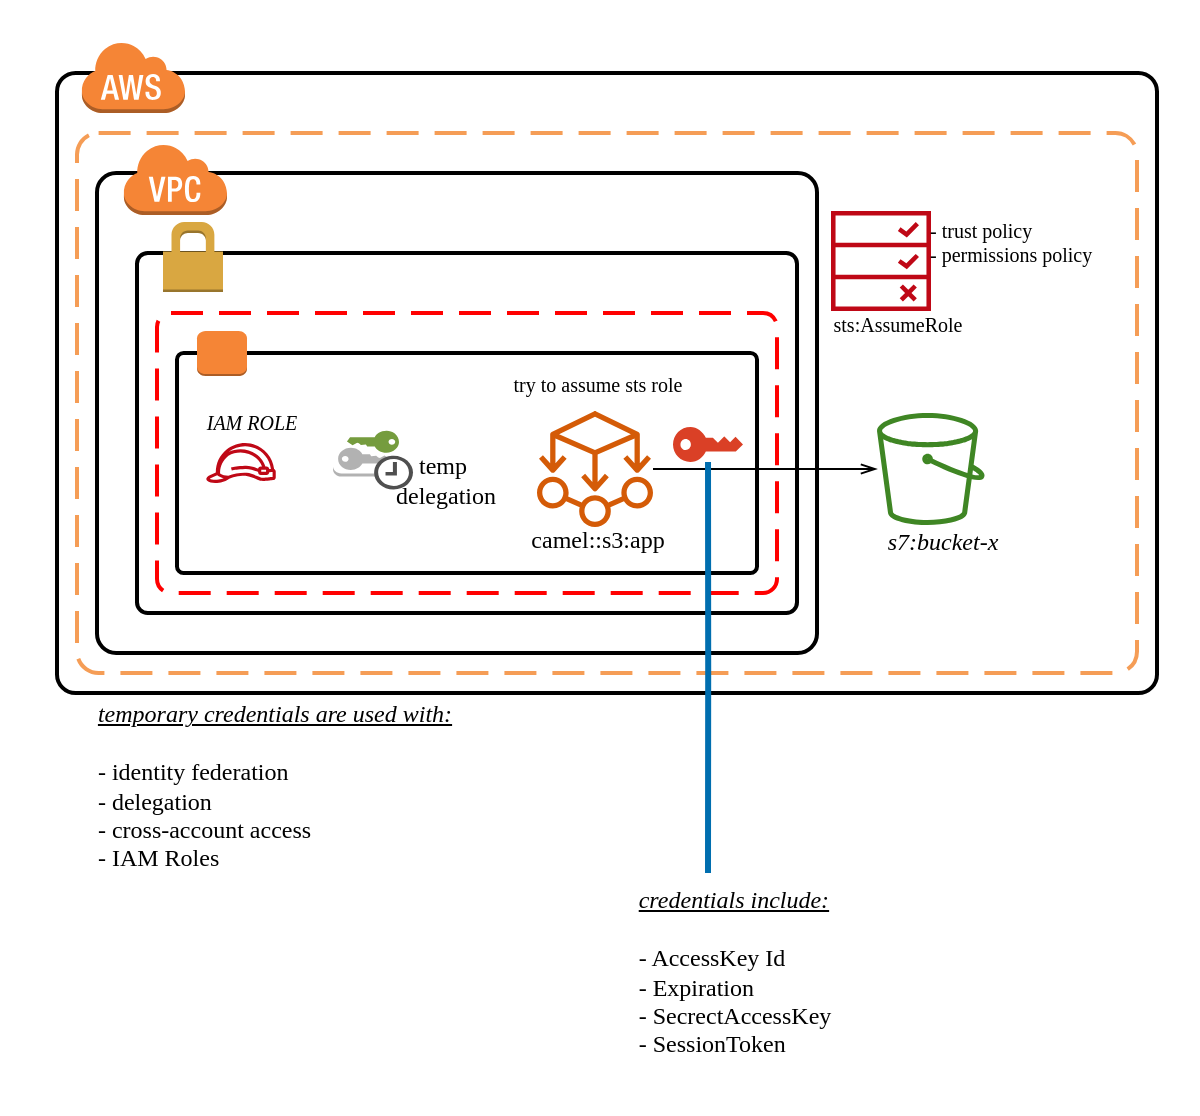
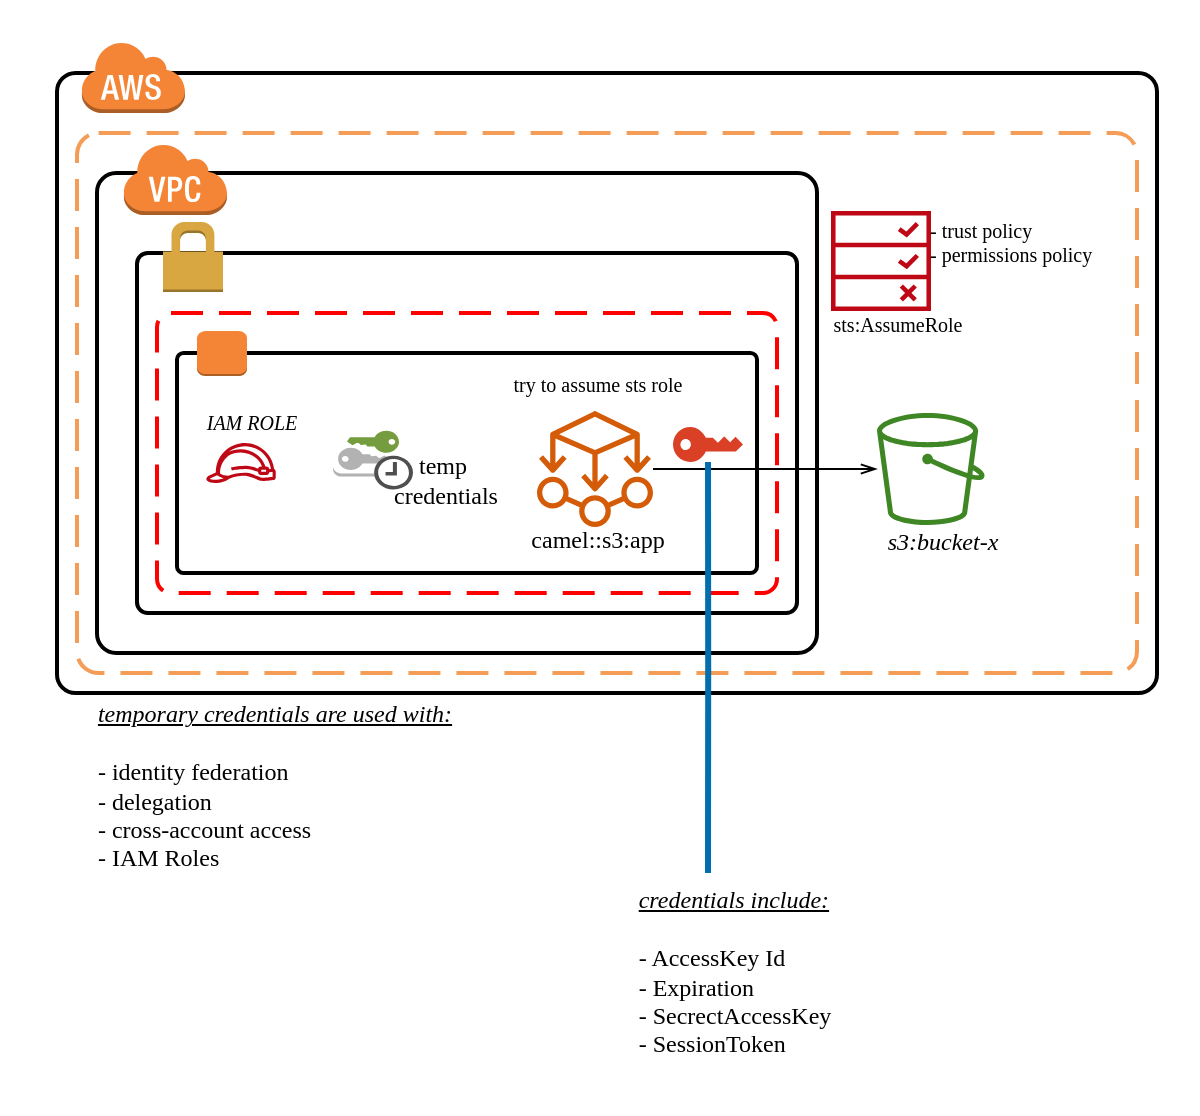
(447, 481) -> (447, 481)
(944, 543) -> (944, 543)
